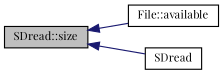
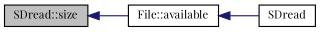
(122, 50) -> (245, 16)
